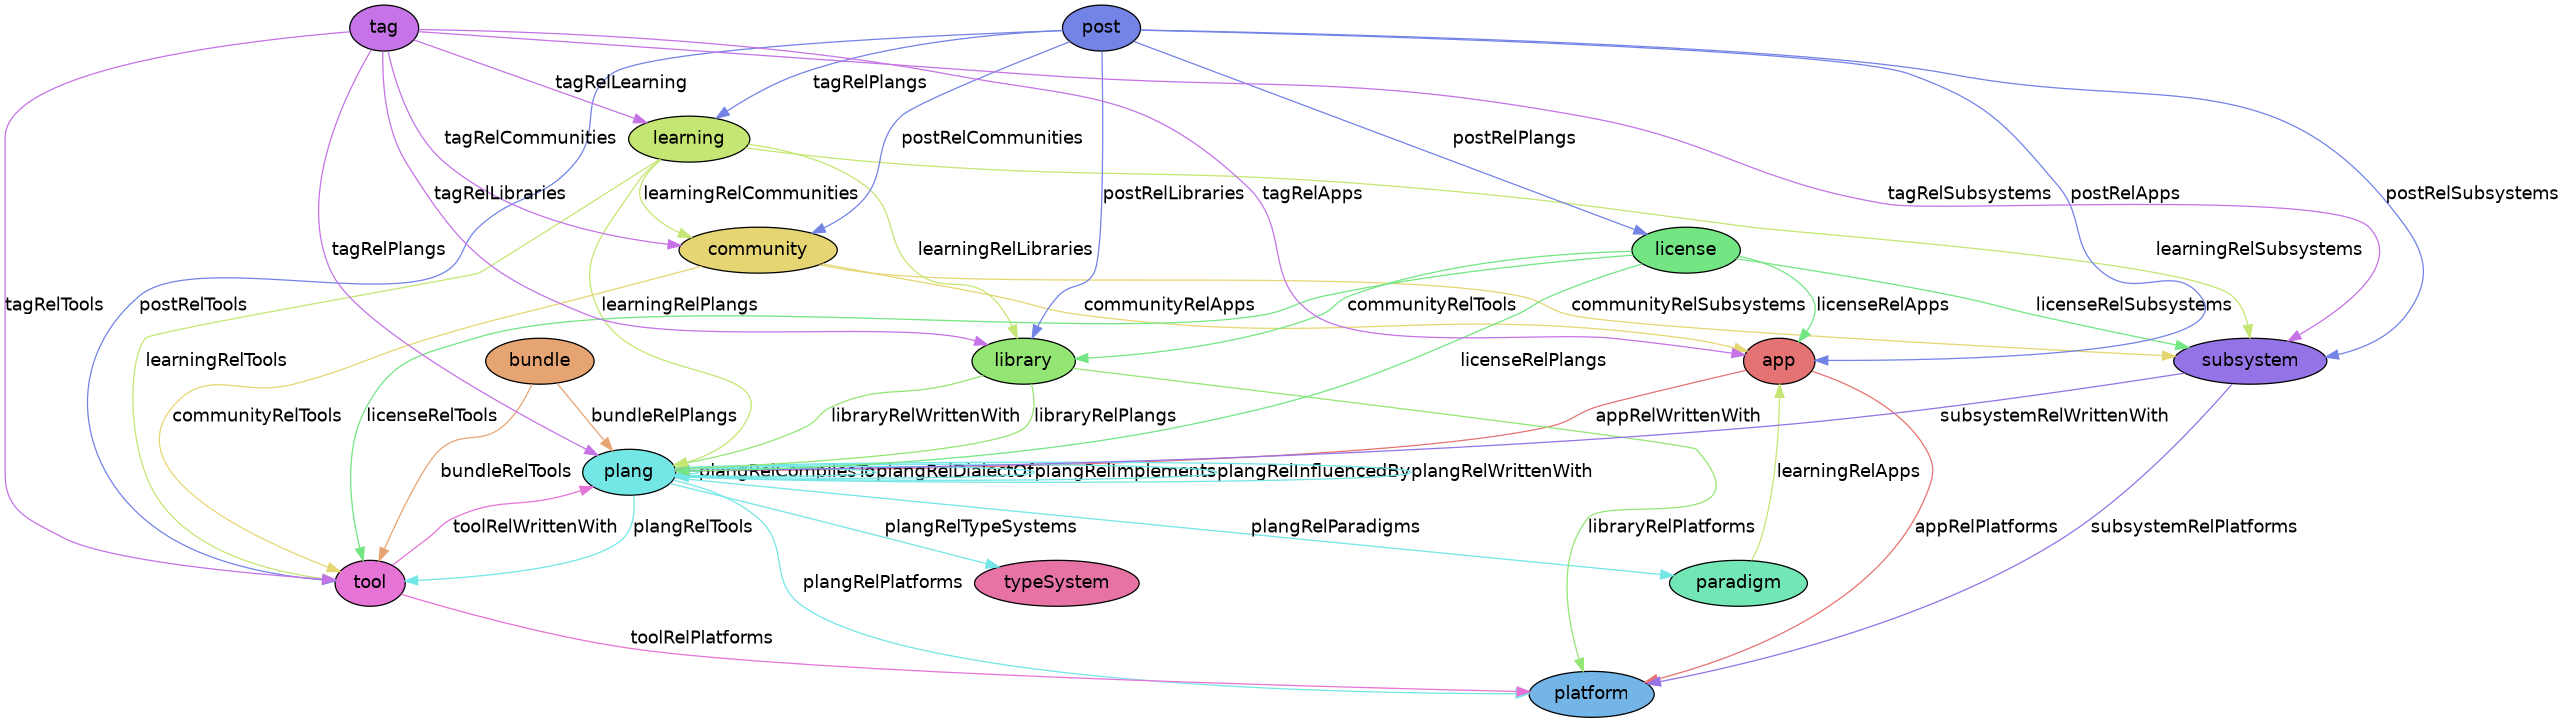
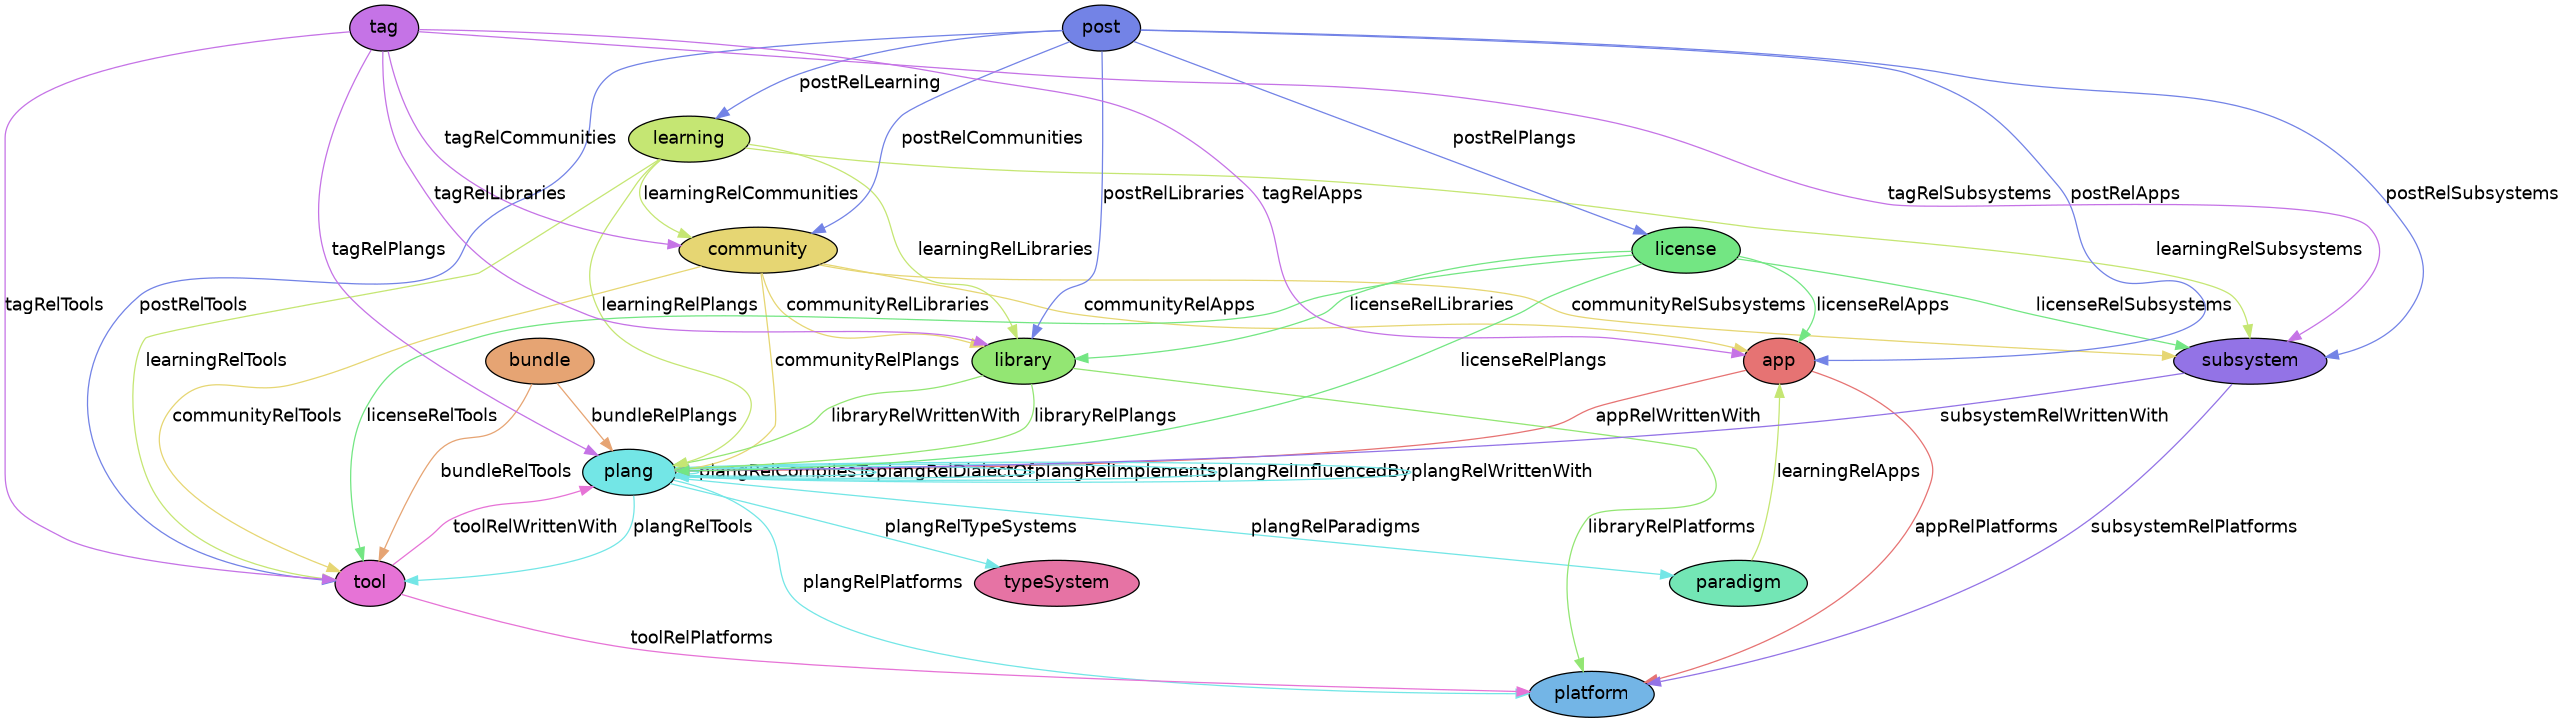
(524, 79) -> none
(870, 84) -> (870, 84)
(1432, 306) -> (1432, 306)
none -> (852, 338)
none -> (775, 399)
